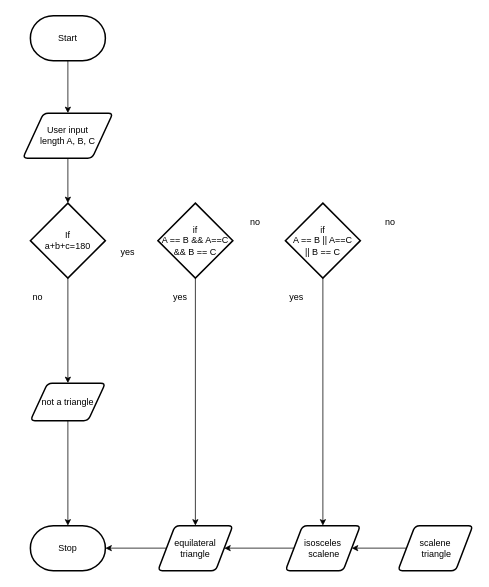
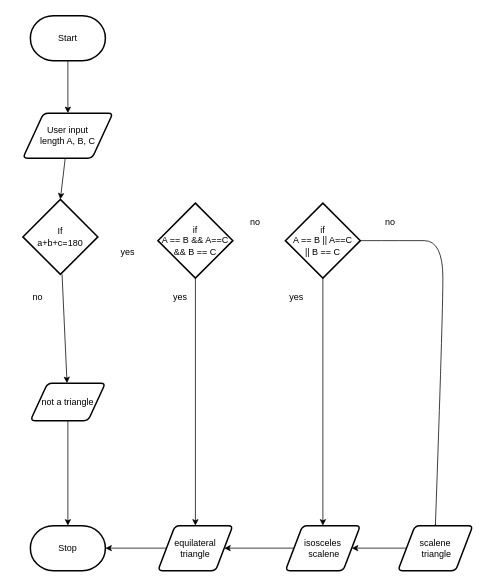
(68, 240) -> (60, 237)
none -> (441, 350)
